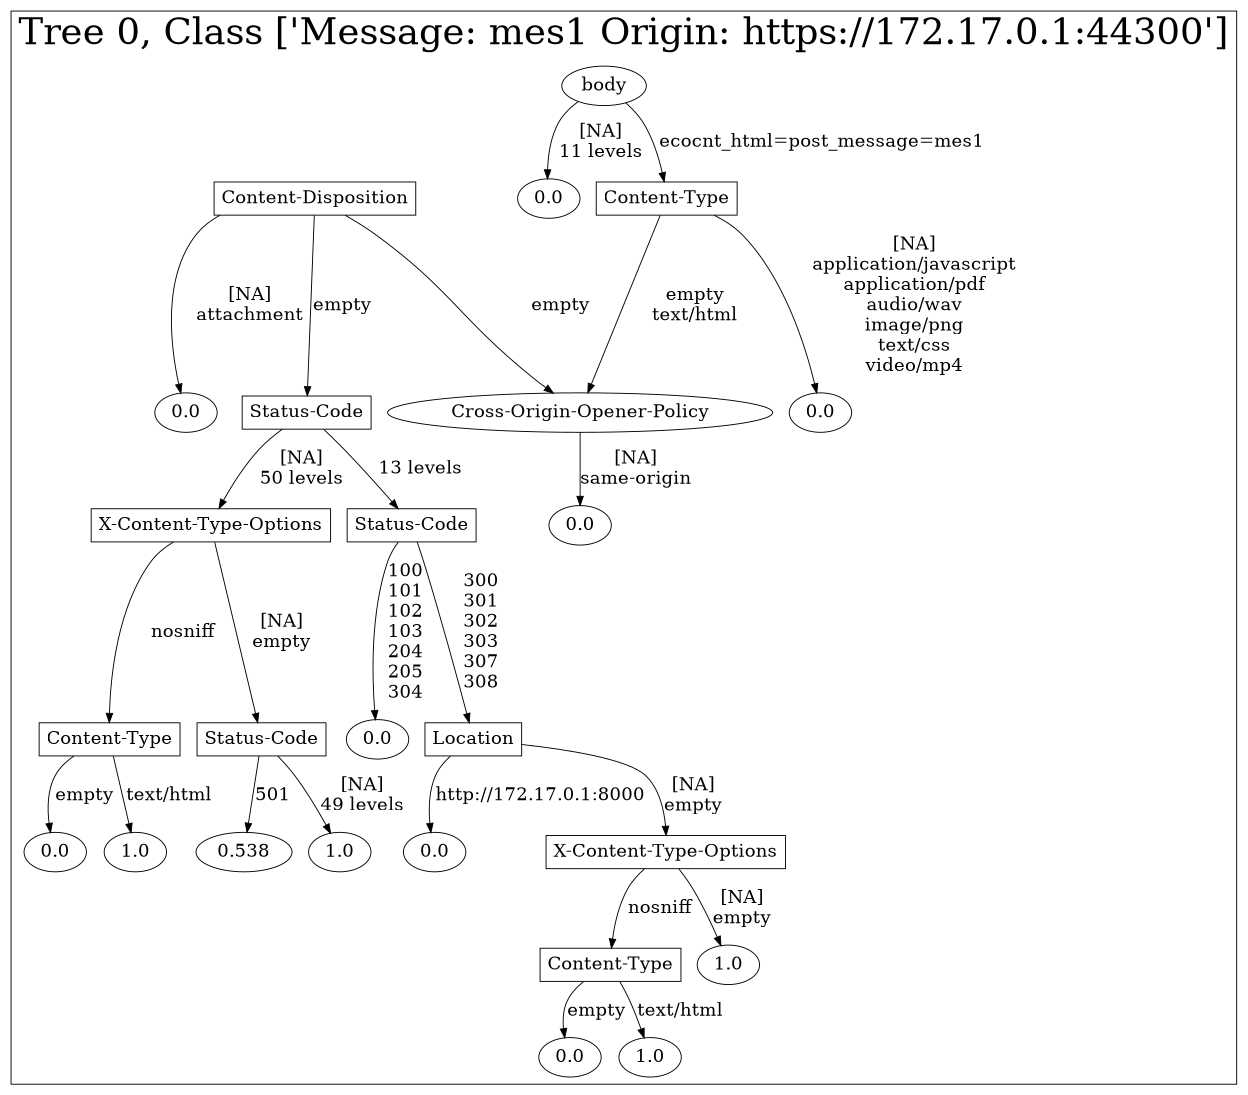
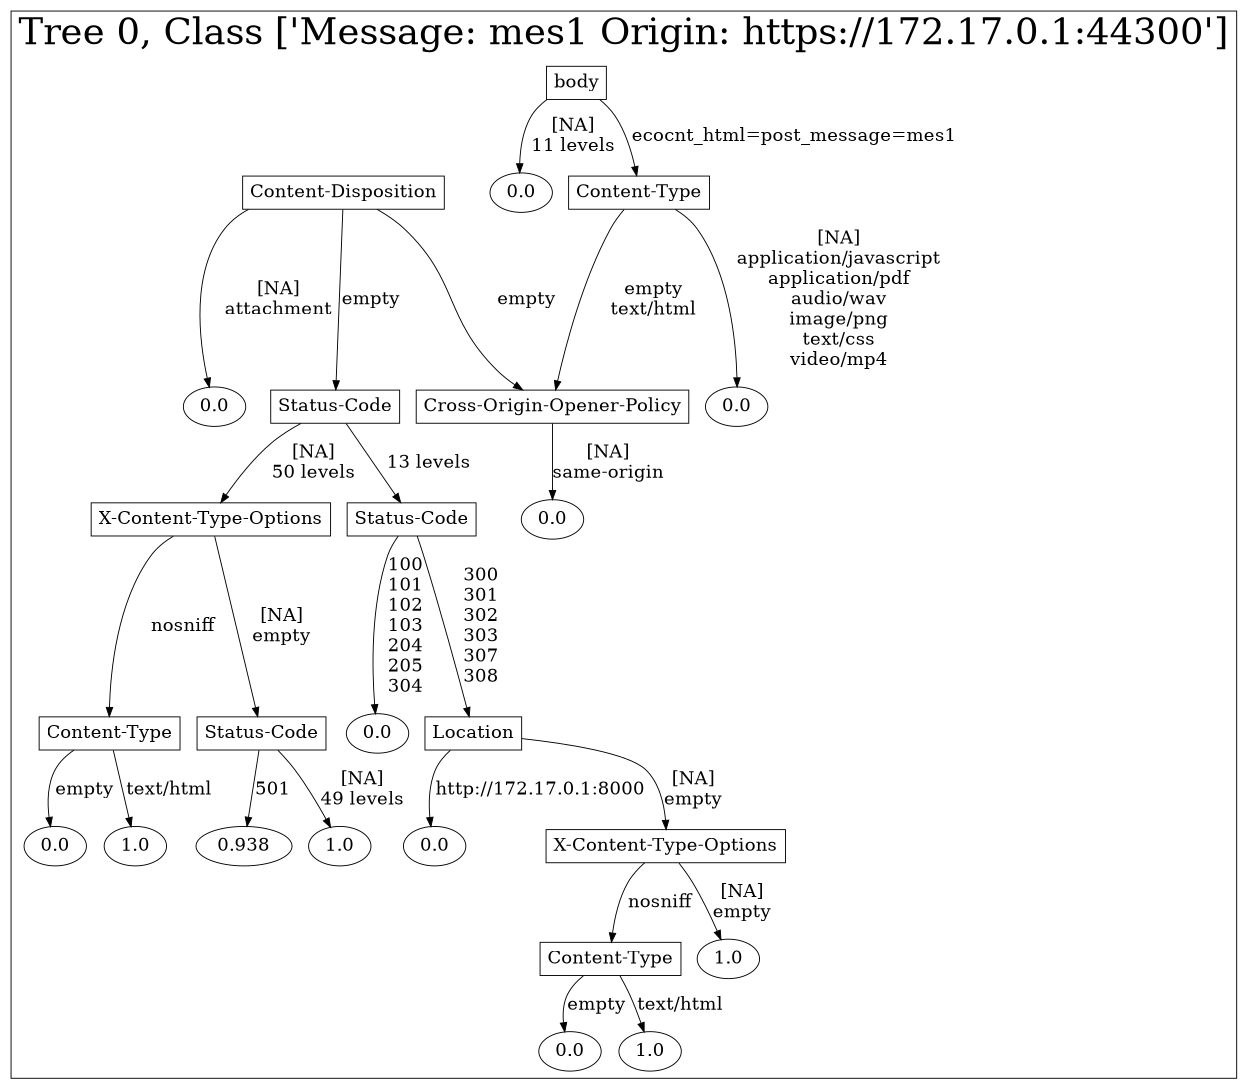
(604, 86) -> (576, 83)
(580, 413) -> (552, 407)
(244, 852) -> (244, 846)
